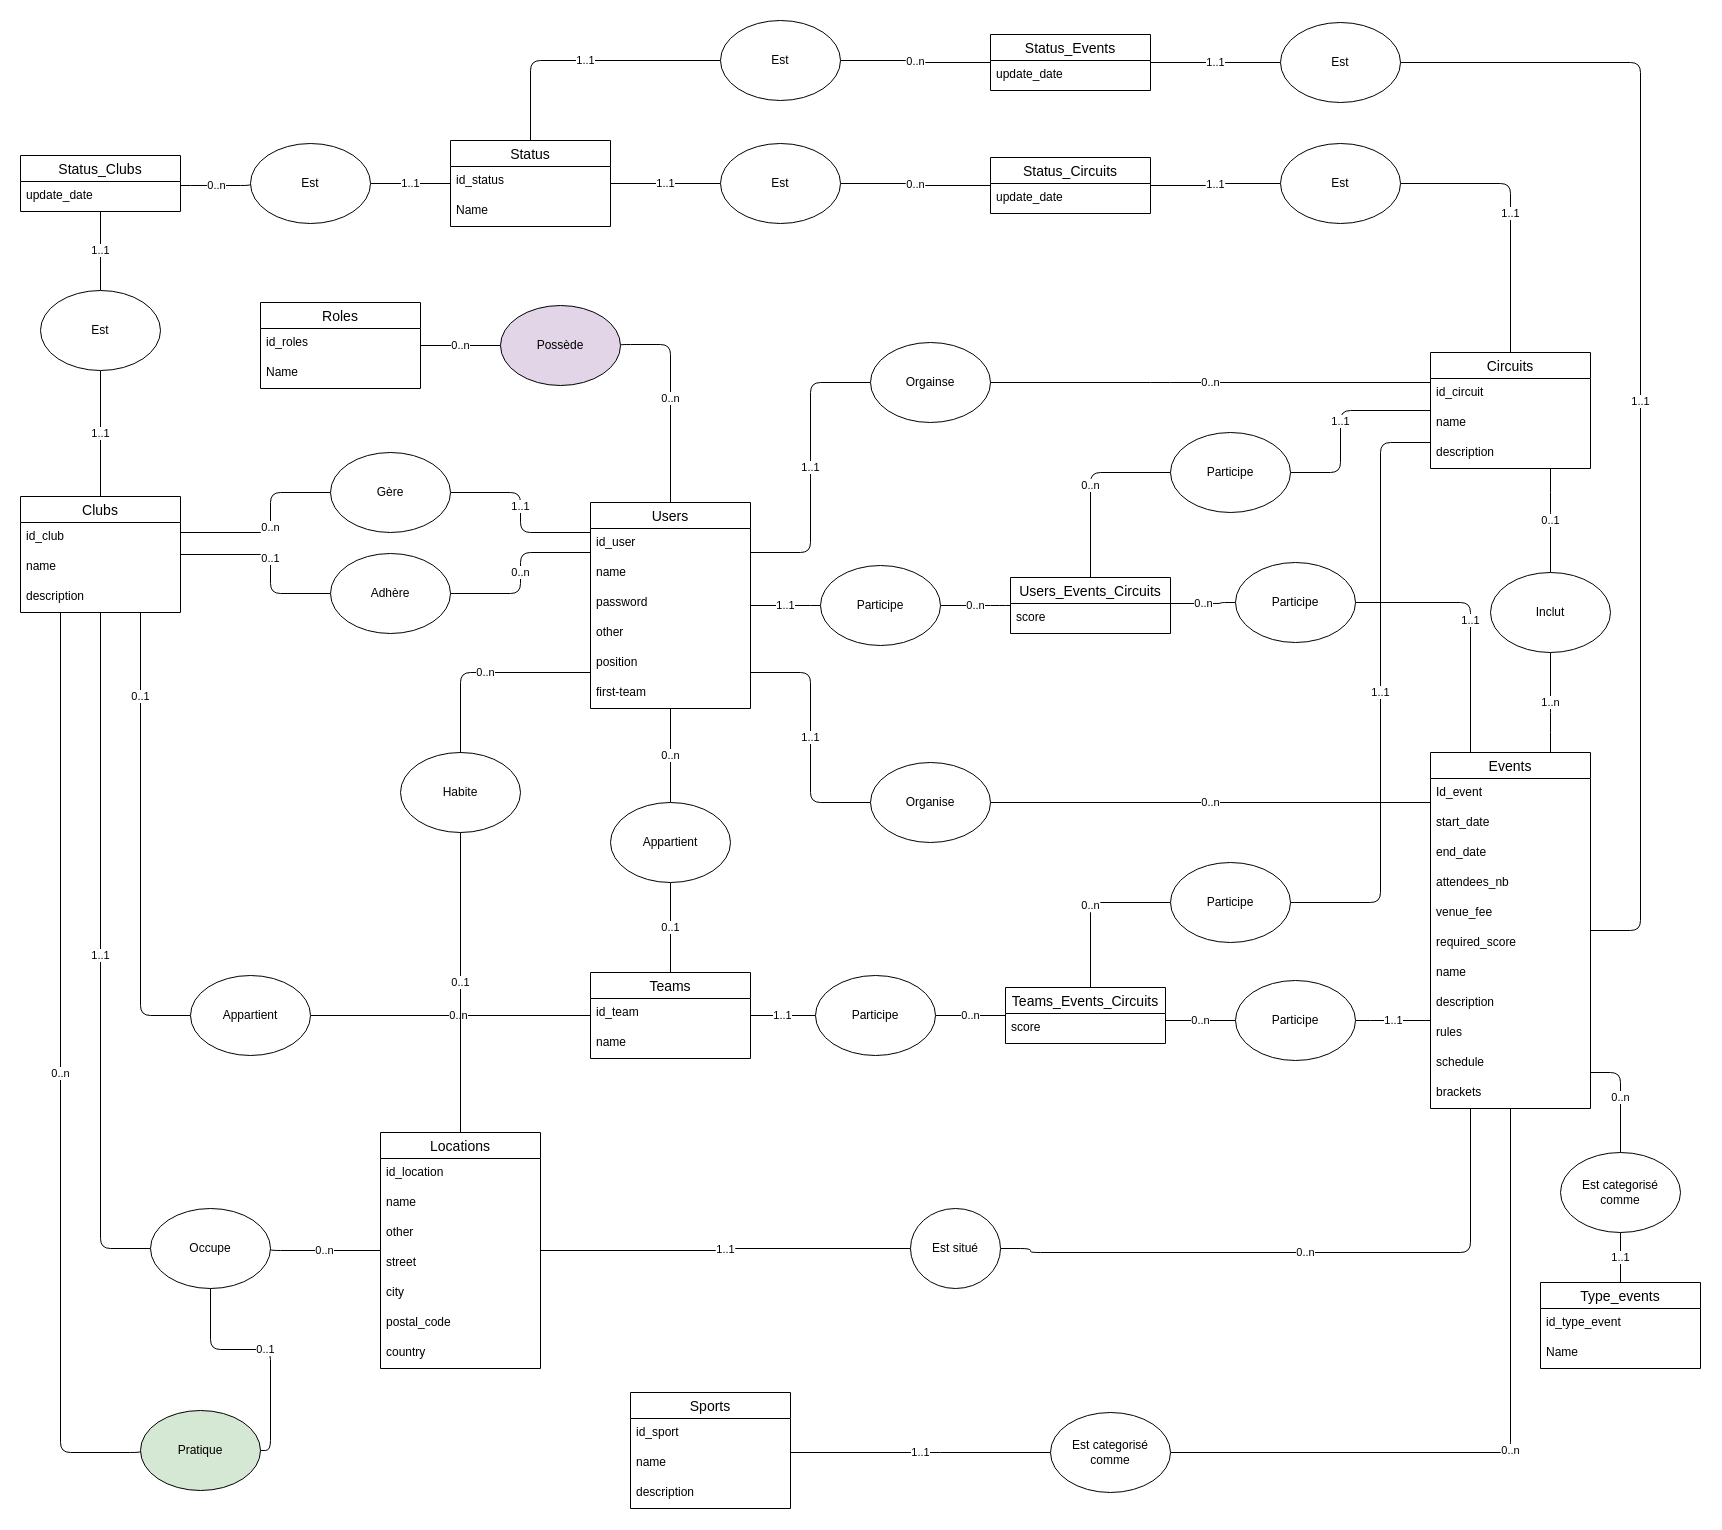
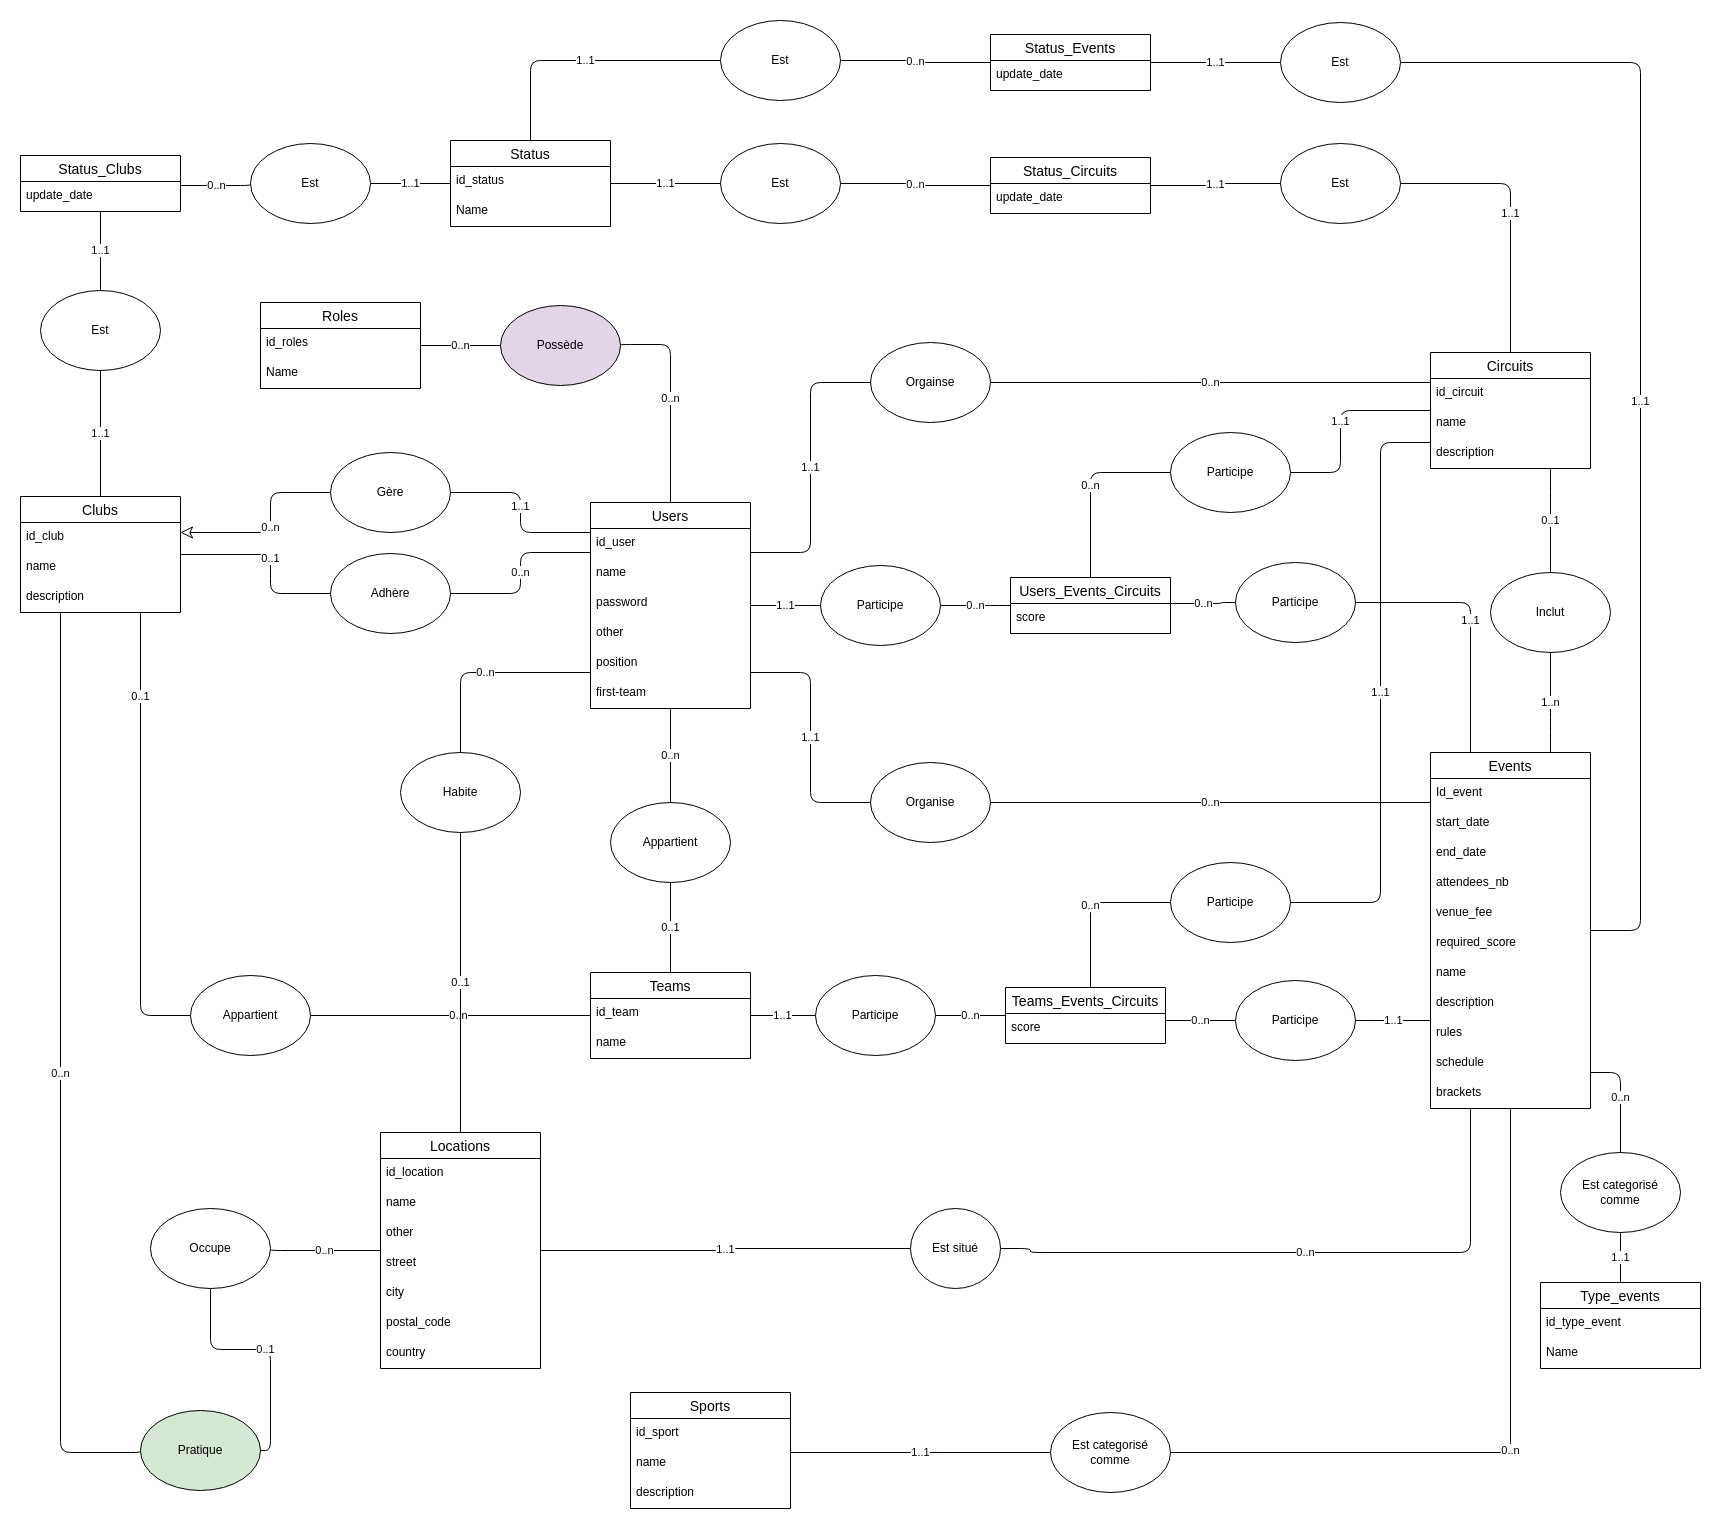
(188, 533) -> (191, 533)
(101, 951) -> none
